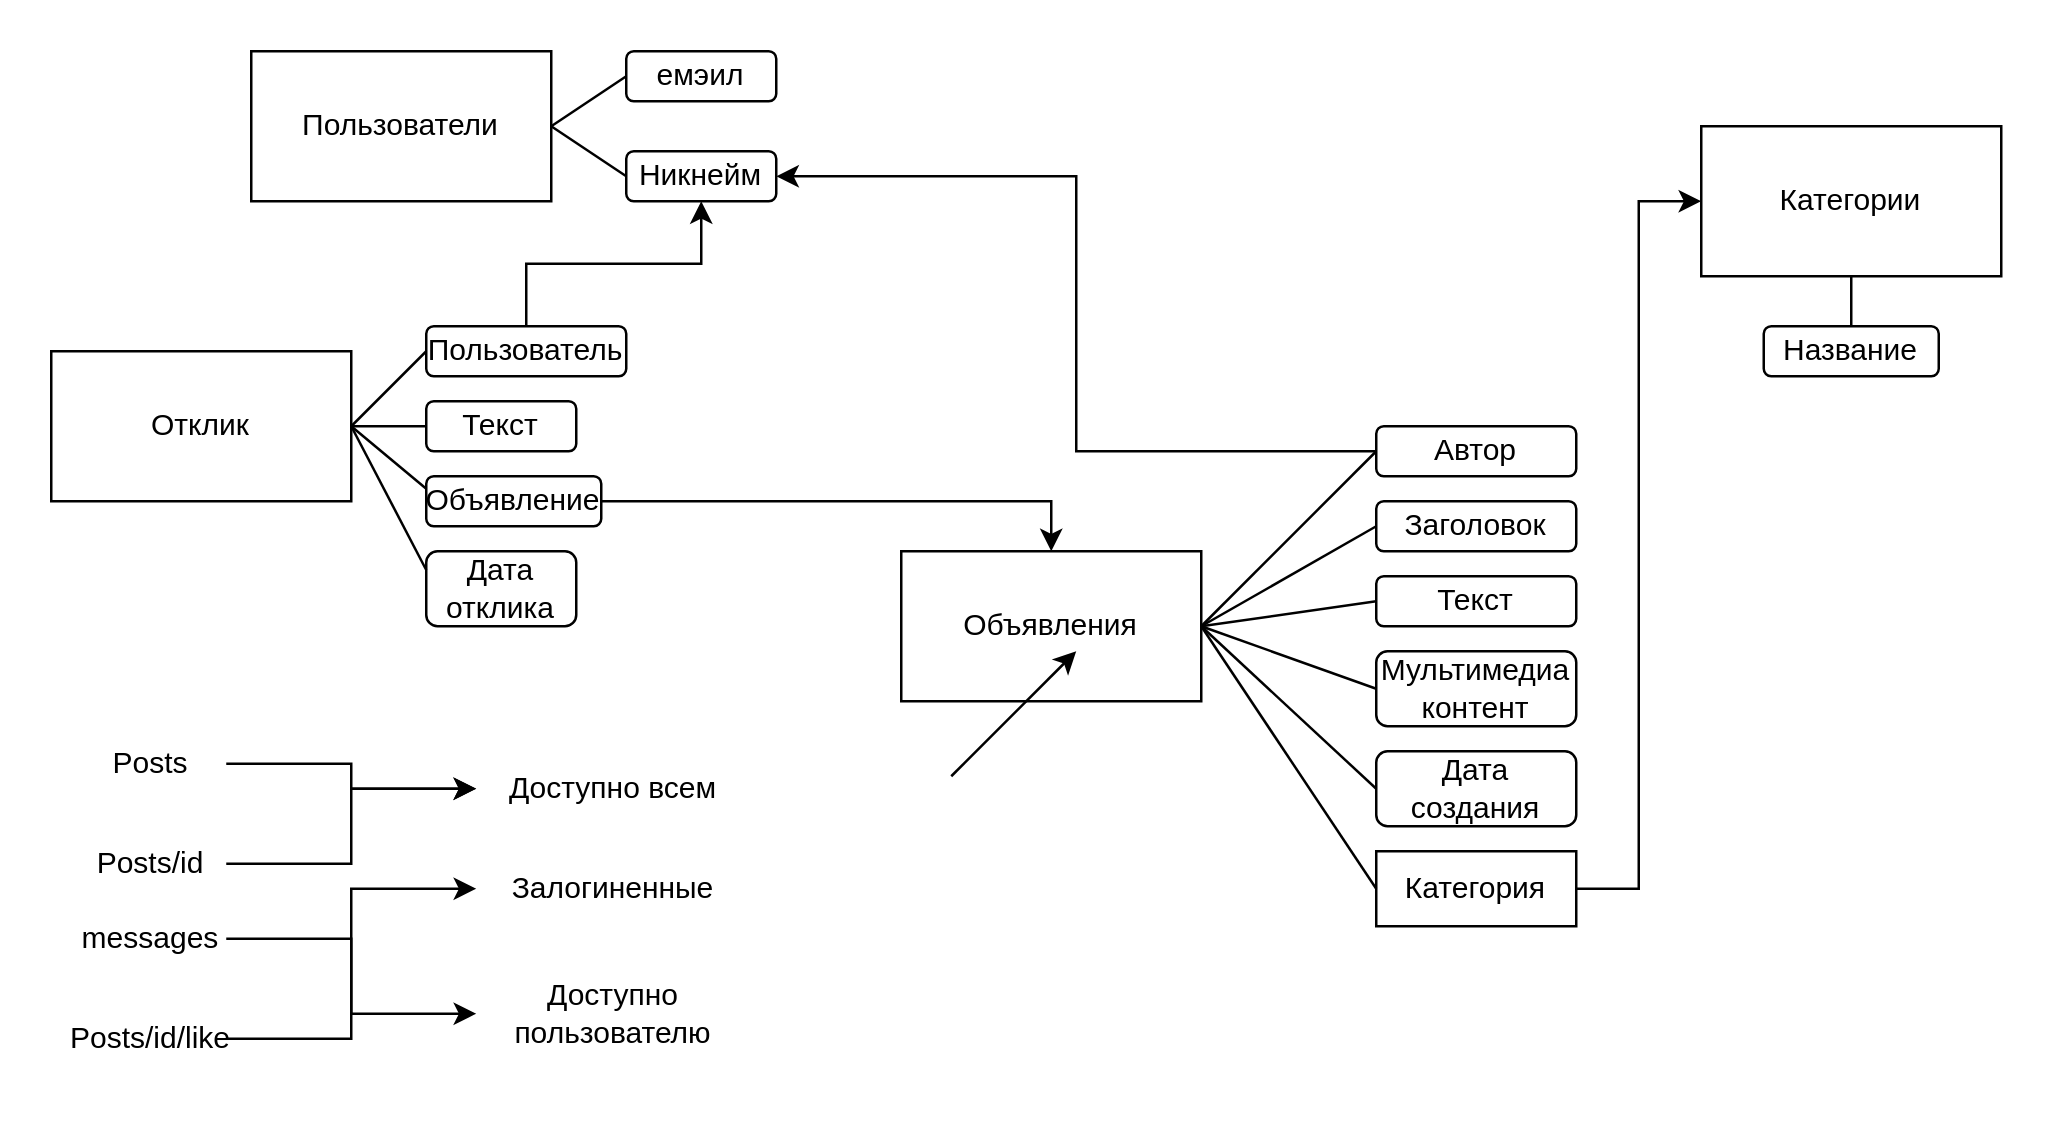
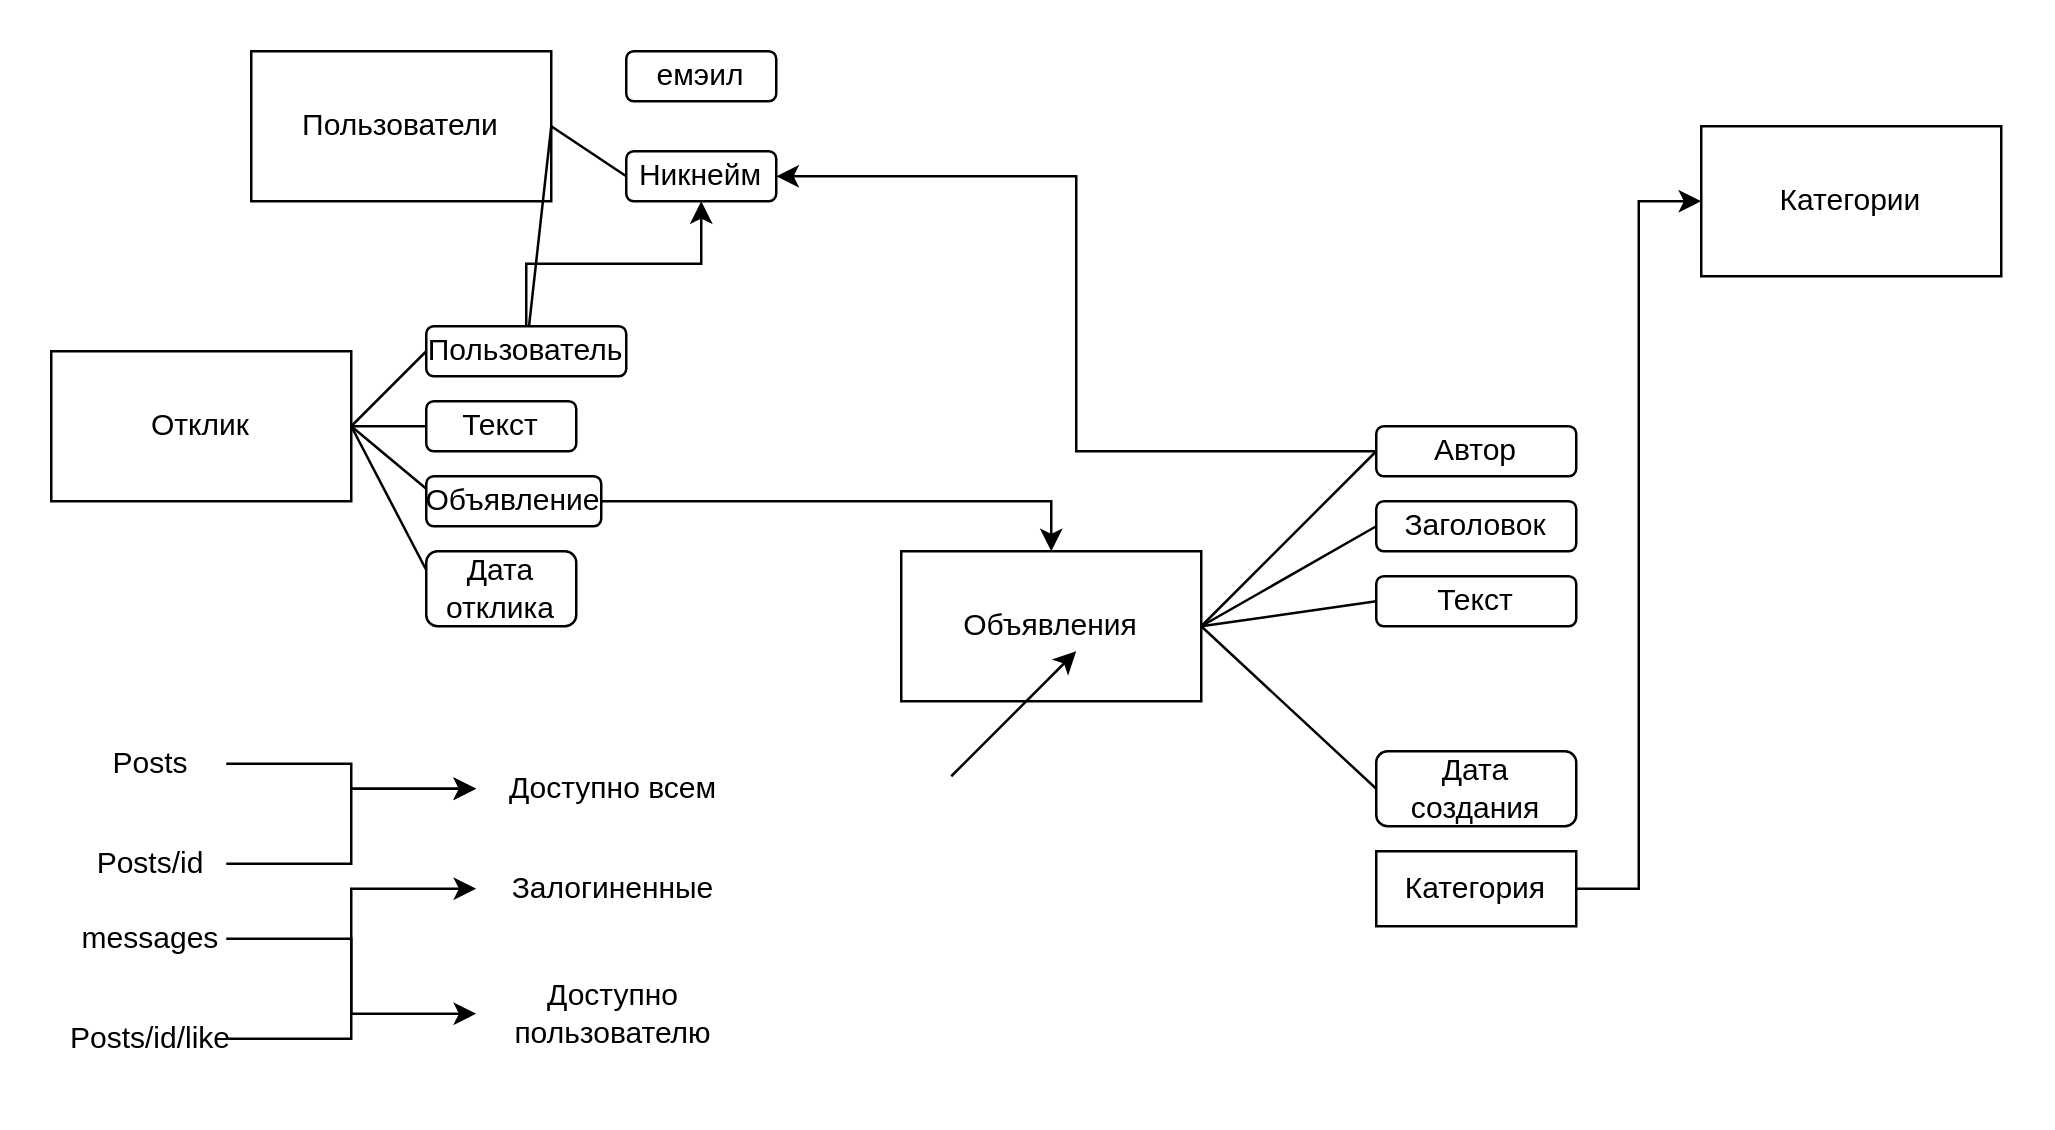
(590, 100) -> (544, 195)
(1851, 301) -> none
(1851, 351) -> none
(1293, 659) -> none
(1476, 689) -> none
(1293, 764) -> none
